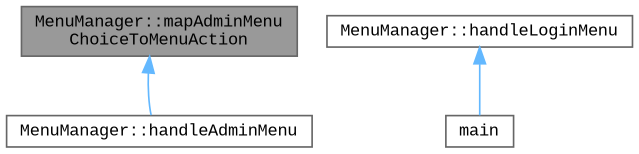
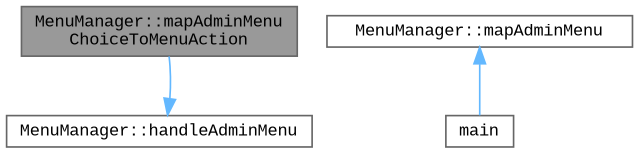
(480, 31) -> (480, 31)
(149, 94) -> (170, 77)
